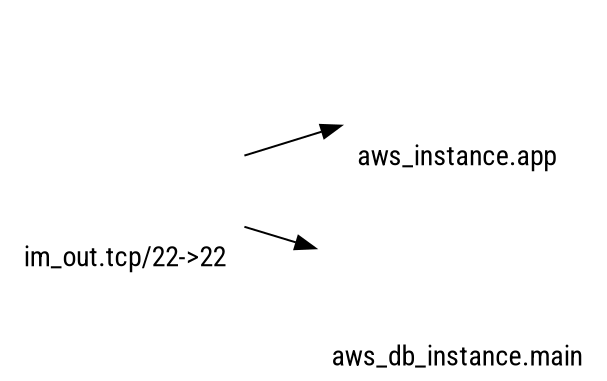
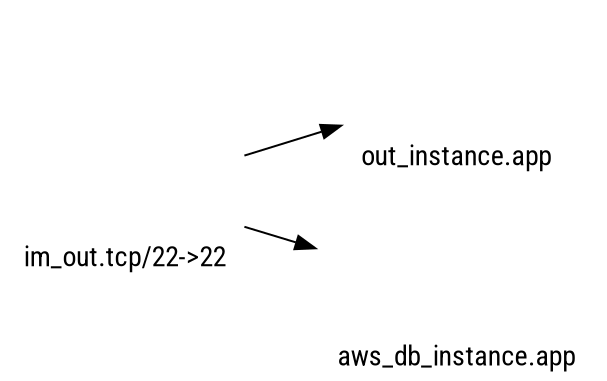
(457, 90) -> (457, 90)
(457, 291) -> (457, 291)
